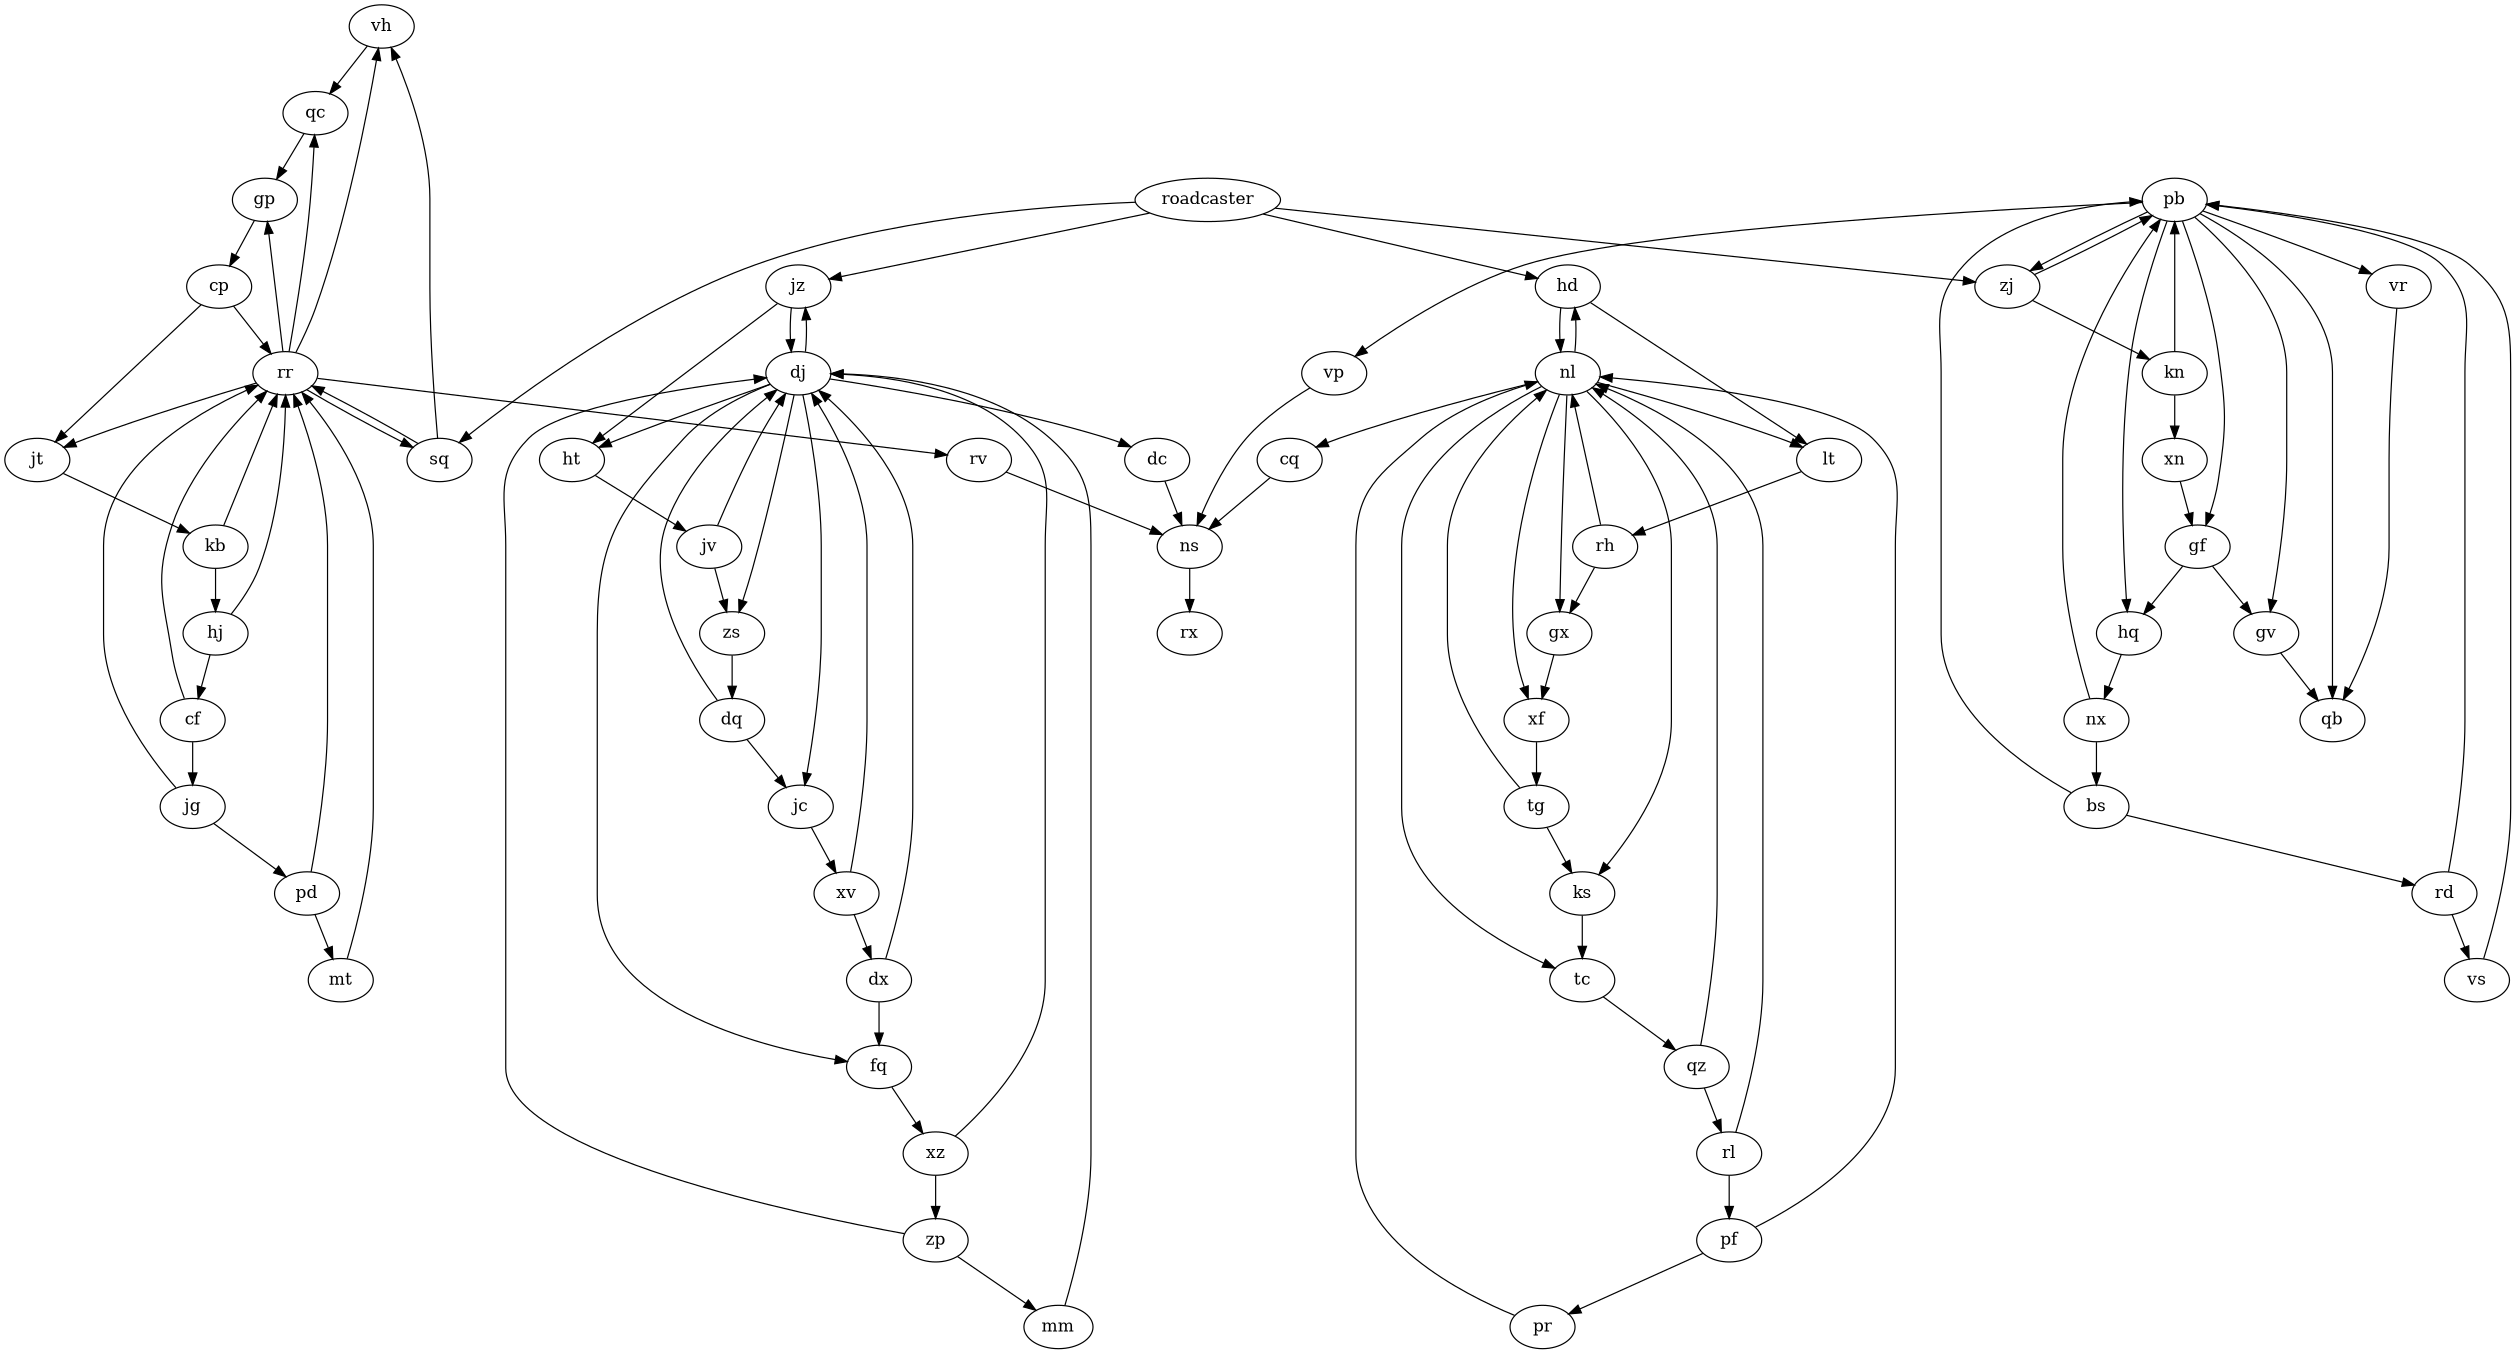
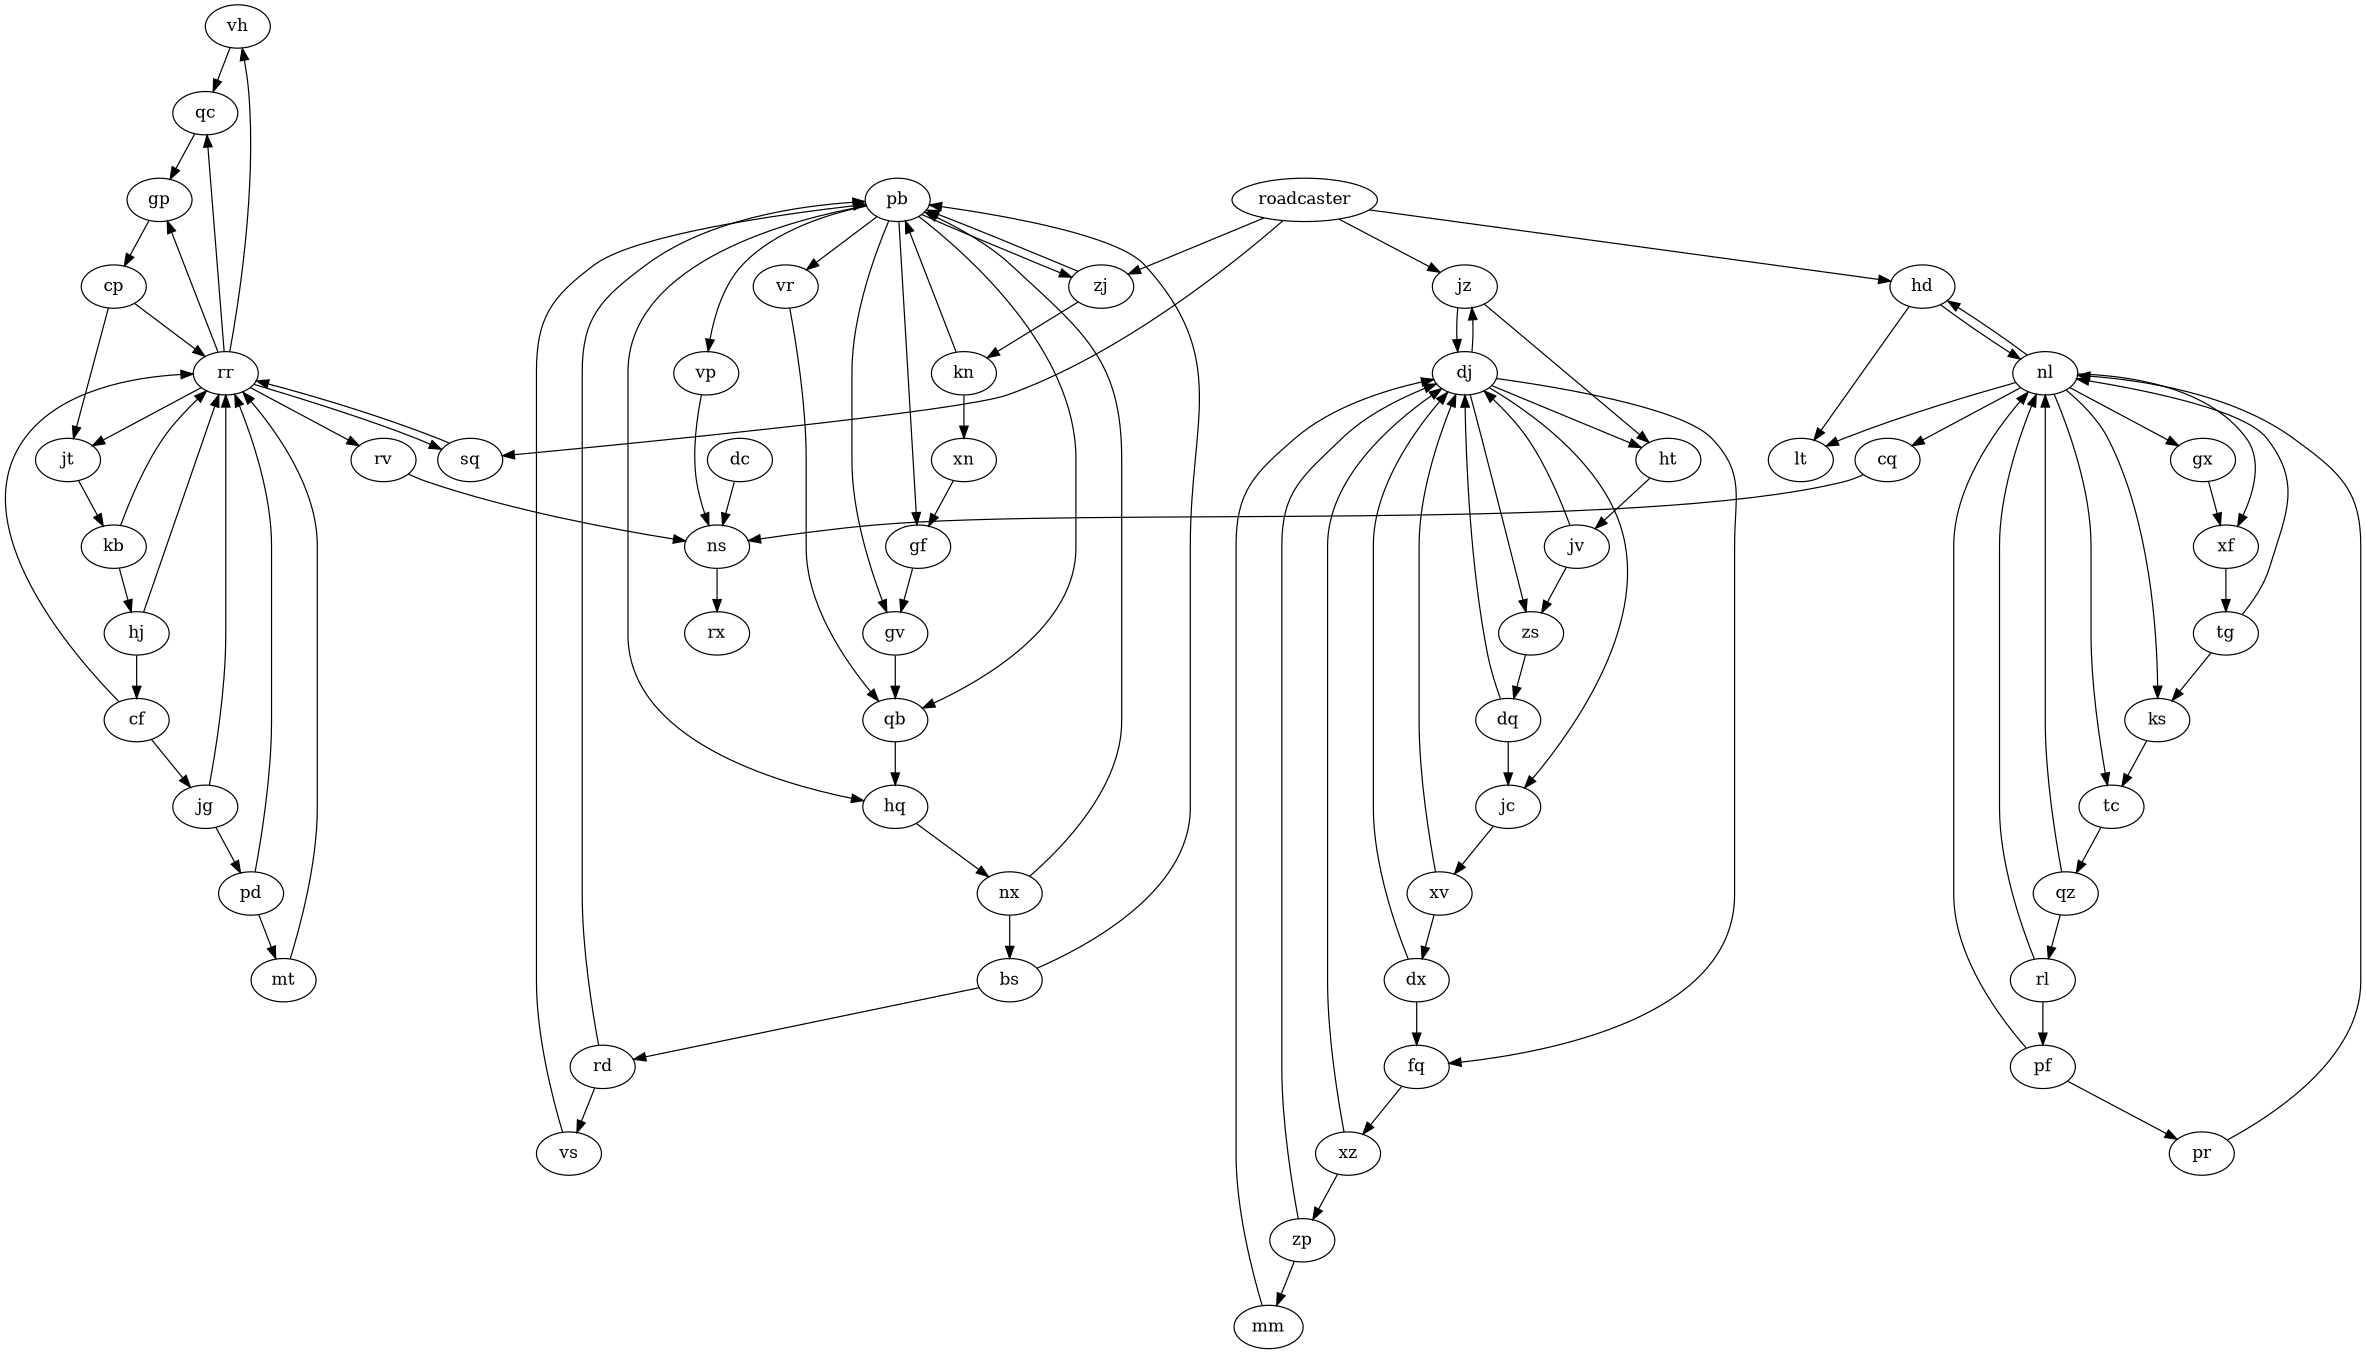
(430, 246) -> none
(932, 396) -> none
(1605, 547) -> none
(2167, 585) -> (895, 758)
